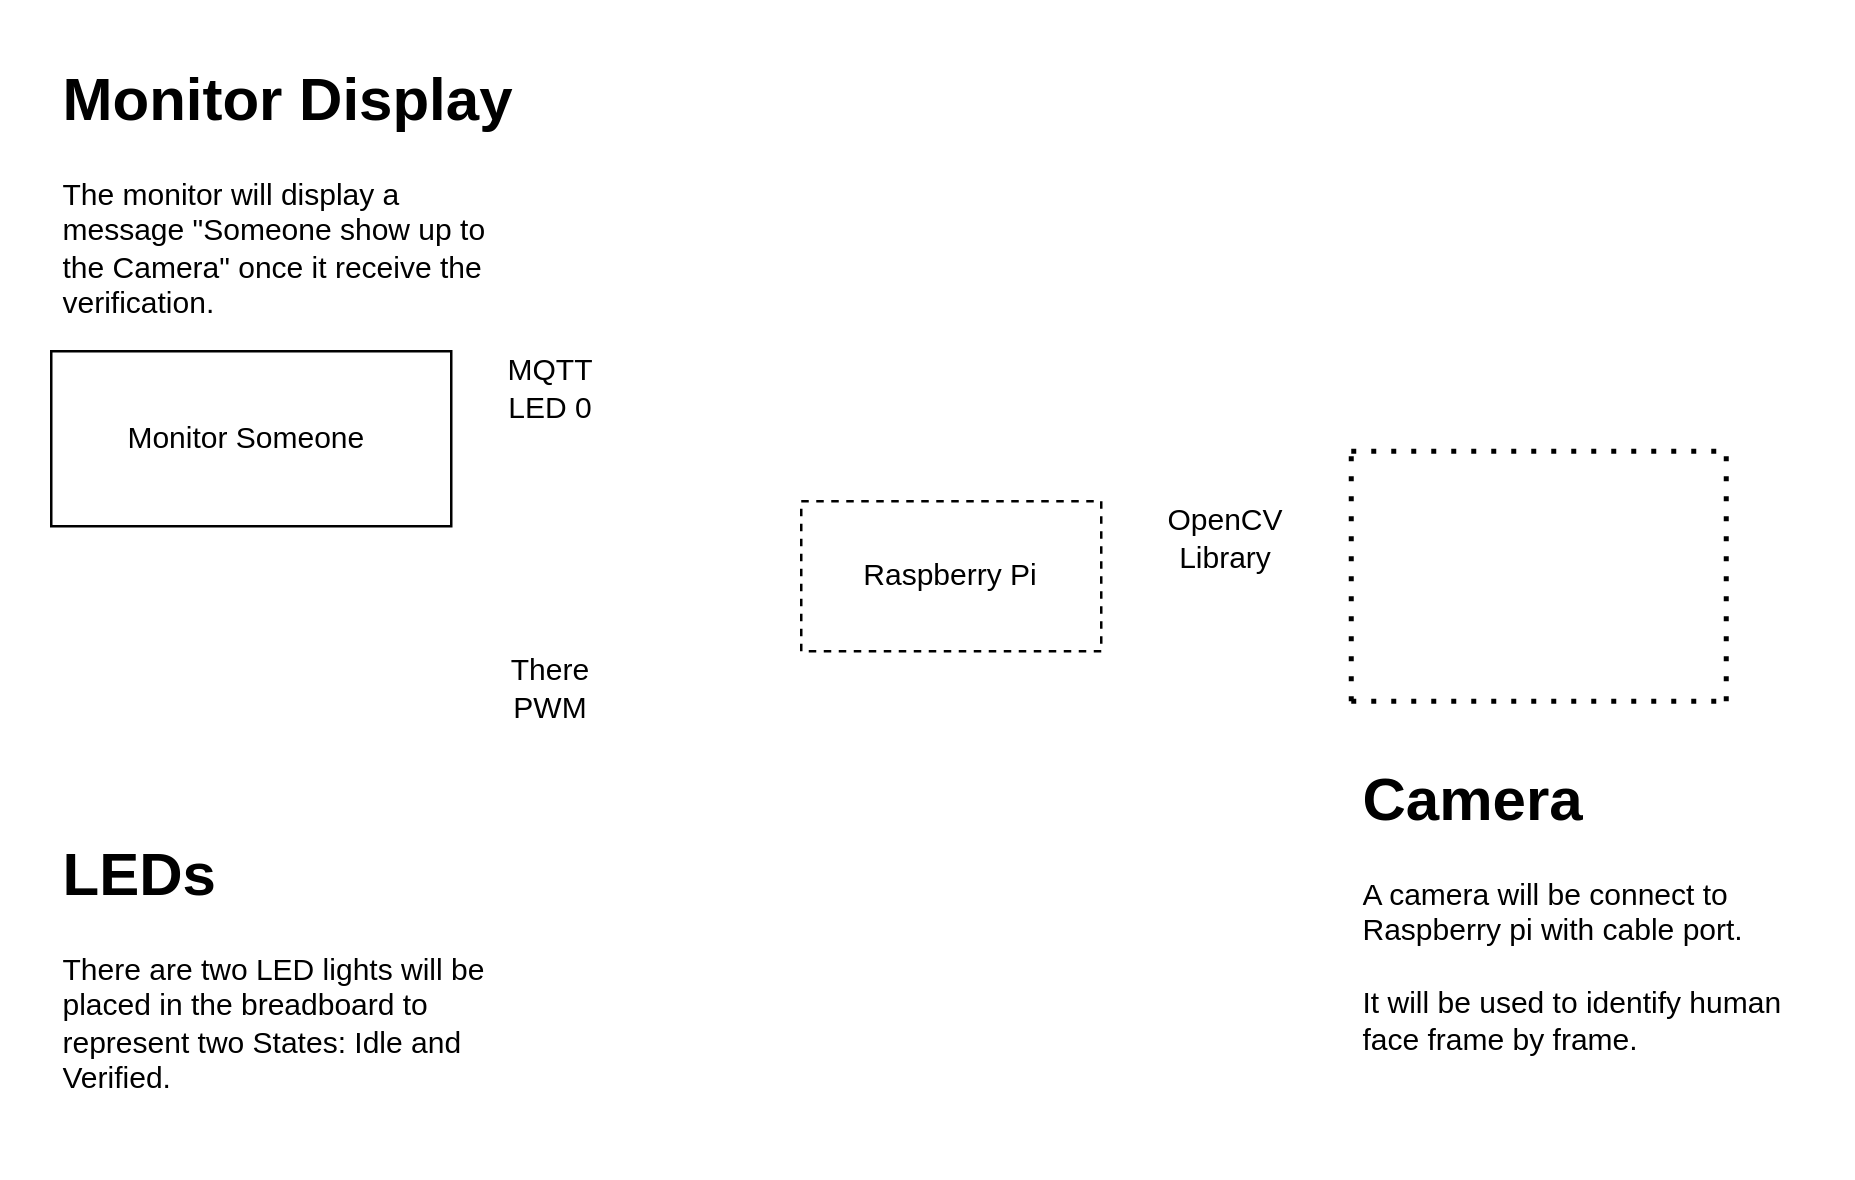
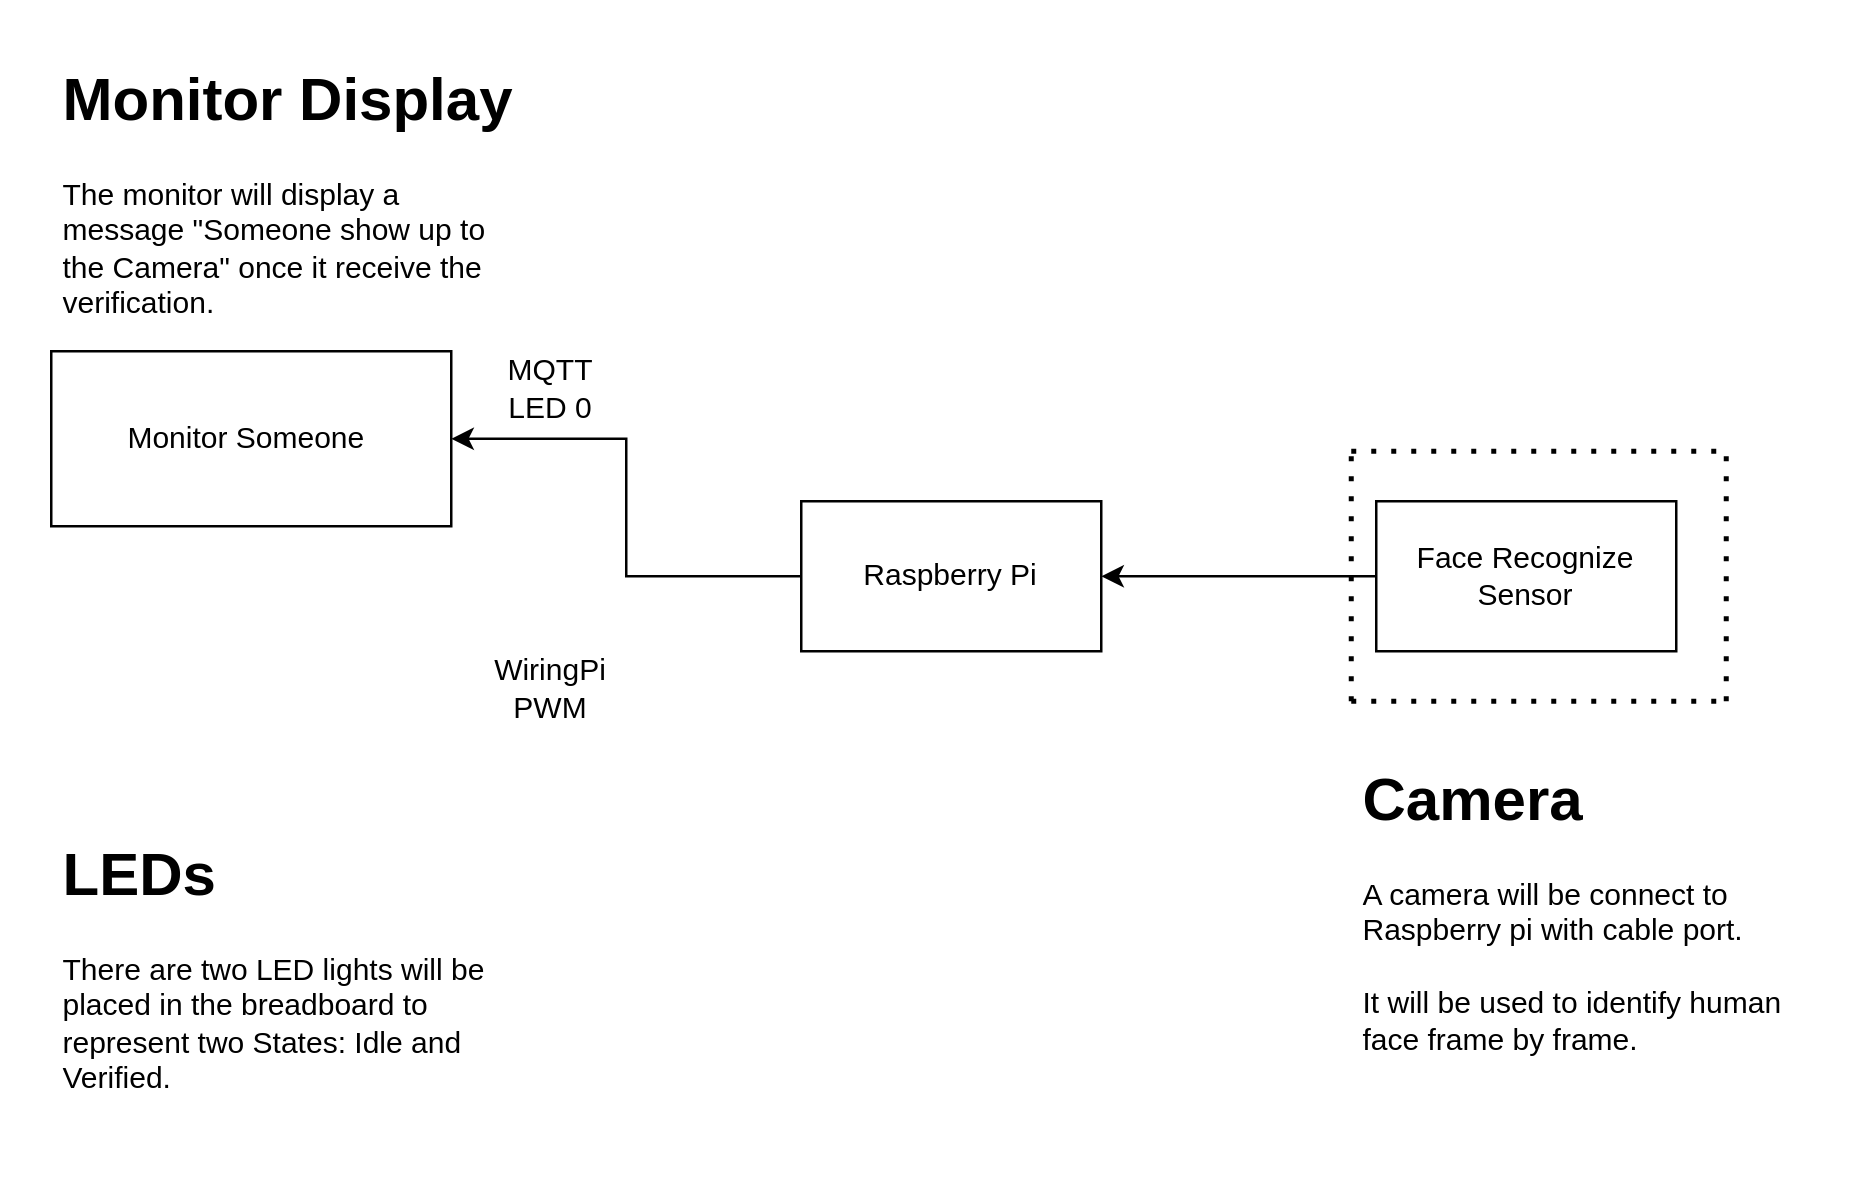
none -> (626, 516)
(1226, 539) -> none
(951, 576) -> (951, 576)
none -> (1232, 576)
none -> (1526, 576)
(551, 689) -> (551, 689)
